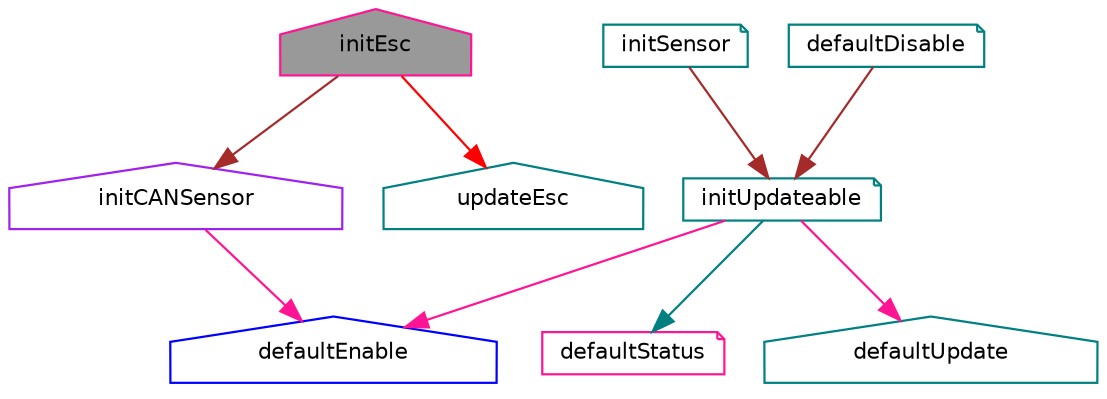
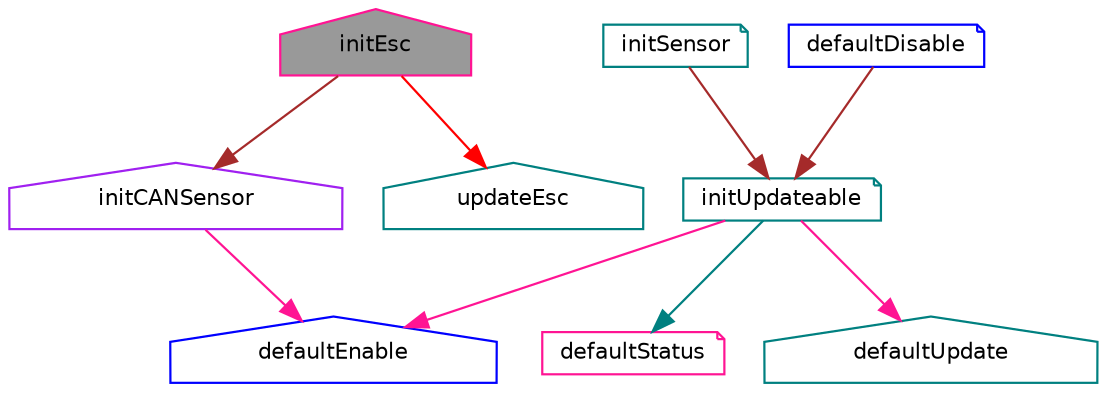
(886, 46) -> (886, 46)
